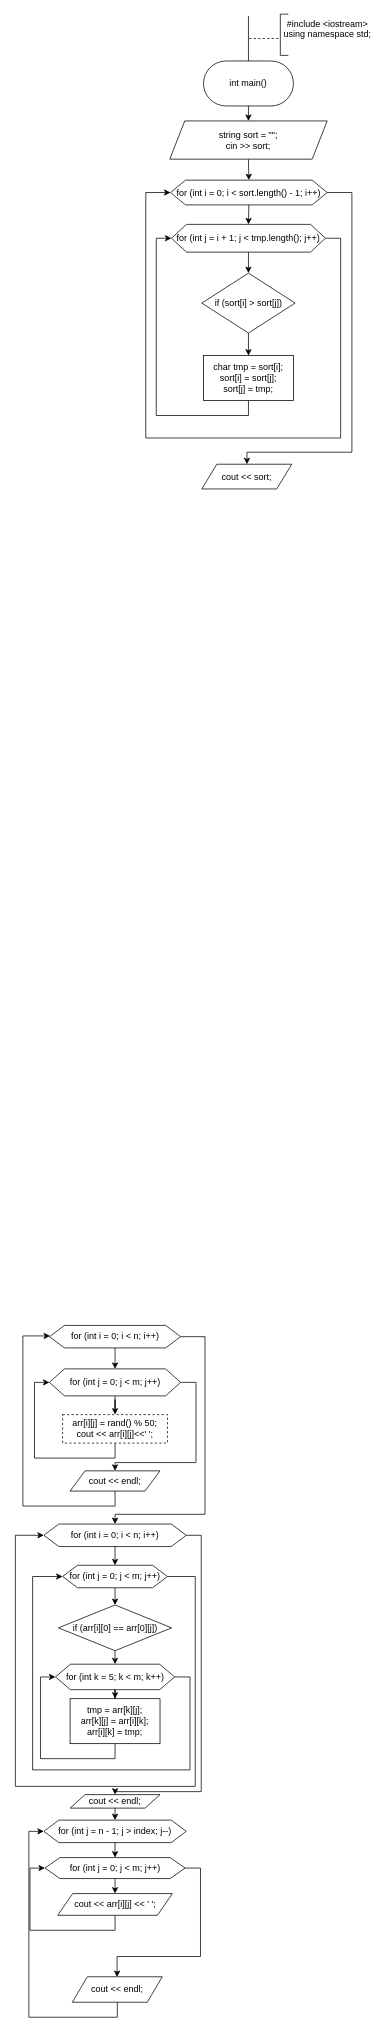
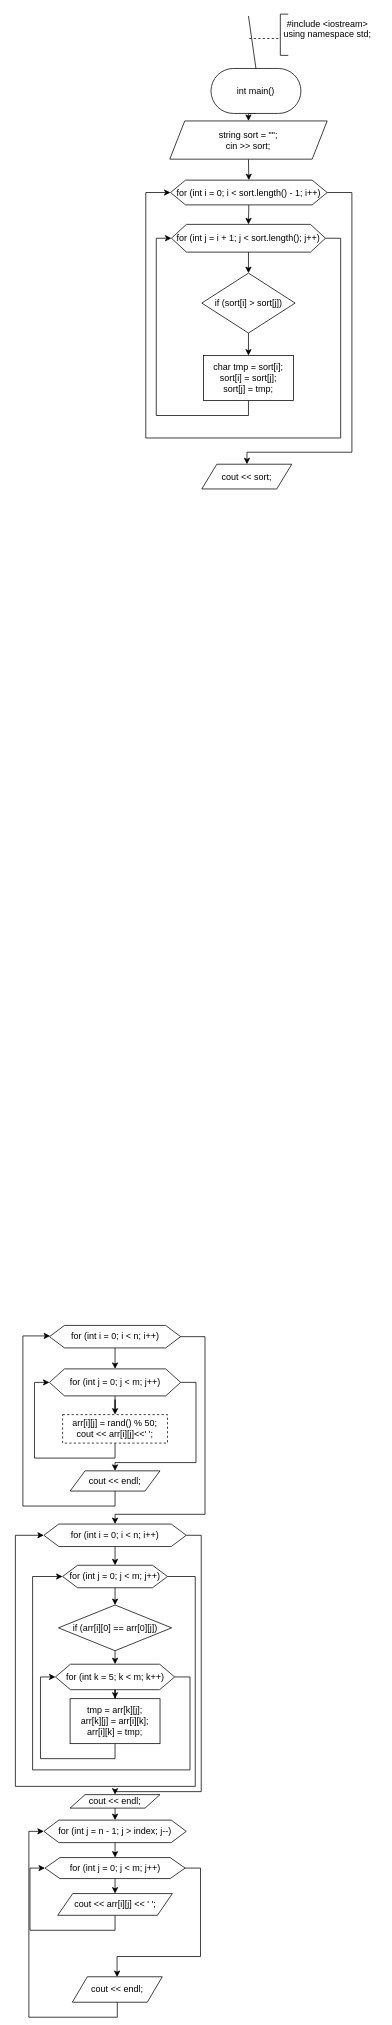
(249, 83) -> (256, 90)
(249, 238) -> (249, 238)
